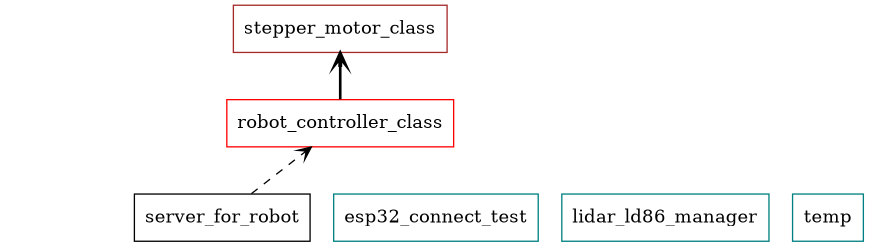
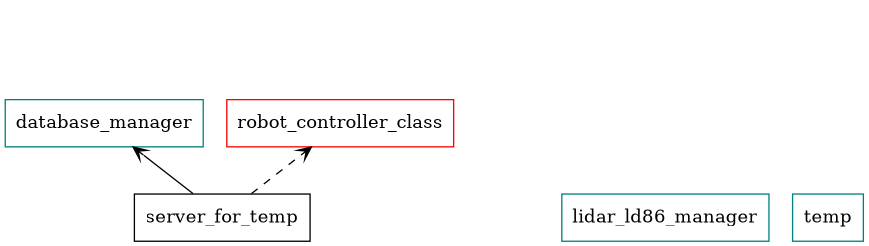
(340, 29) -> none
none -> (104, 123)
(222, 218) -> (222, 218)
(436, 218) -> none
